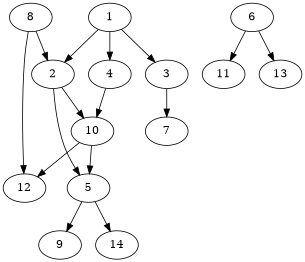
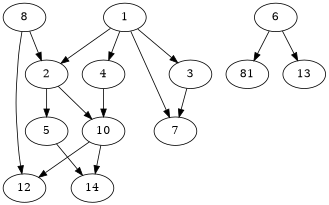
none -> (148, 71)
(224, 74) -> (247, 74)
(91, 156) -> (99, 156)
(60, 245) -> none
